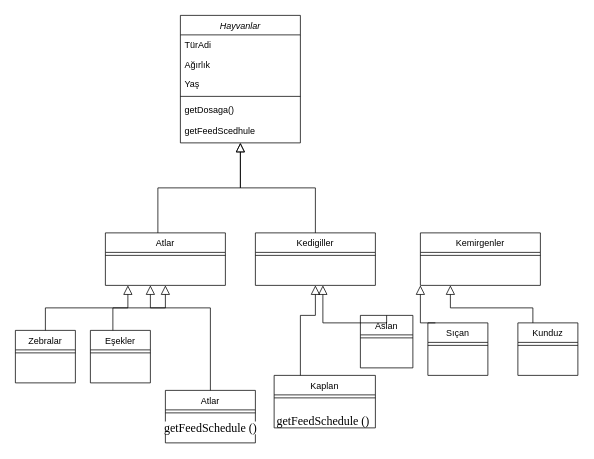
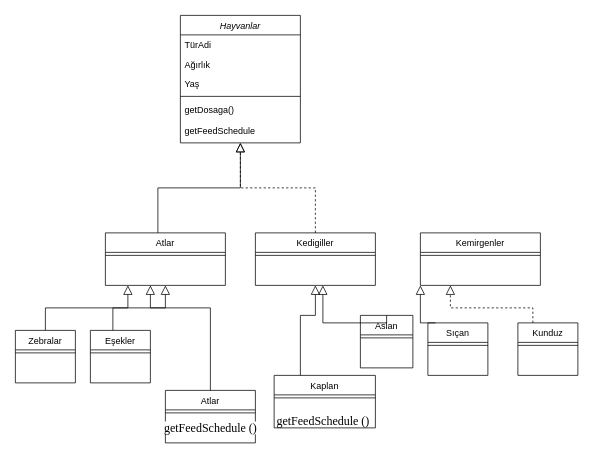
(212, 110) -> (212, 110)
(301, 188) -> (301, 188)
(493, 308) -> (493, 308)
